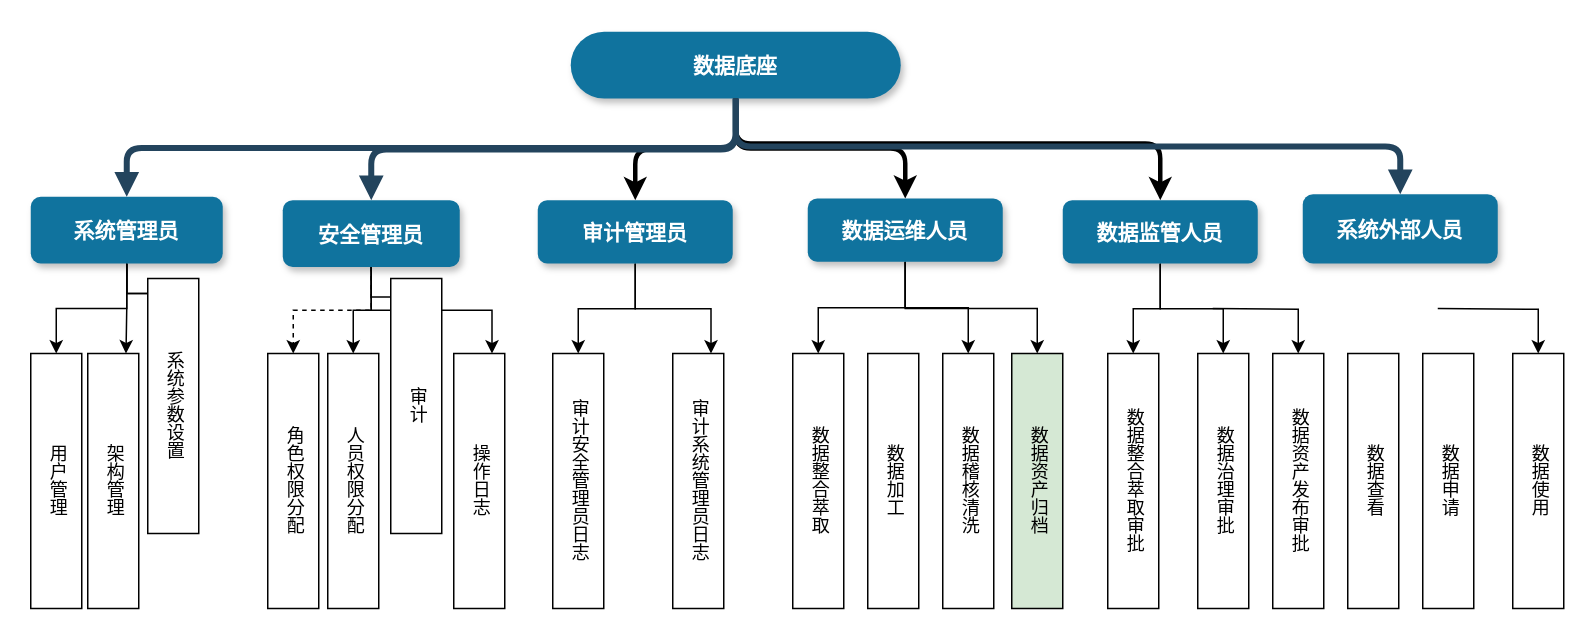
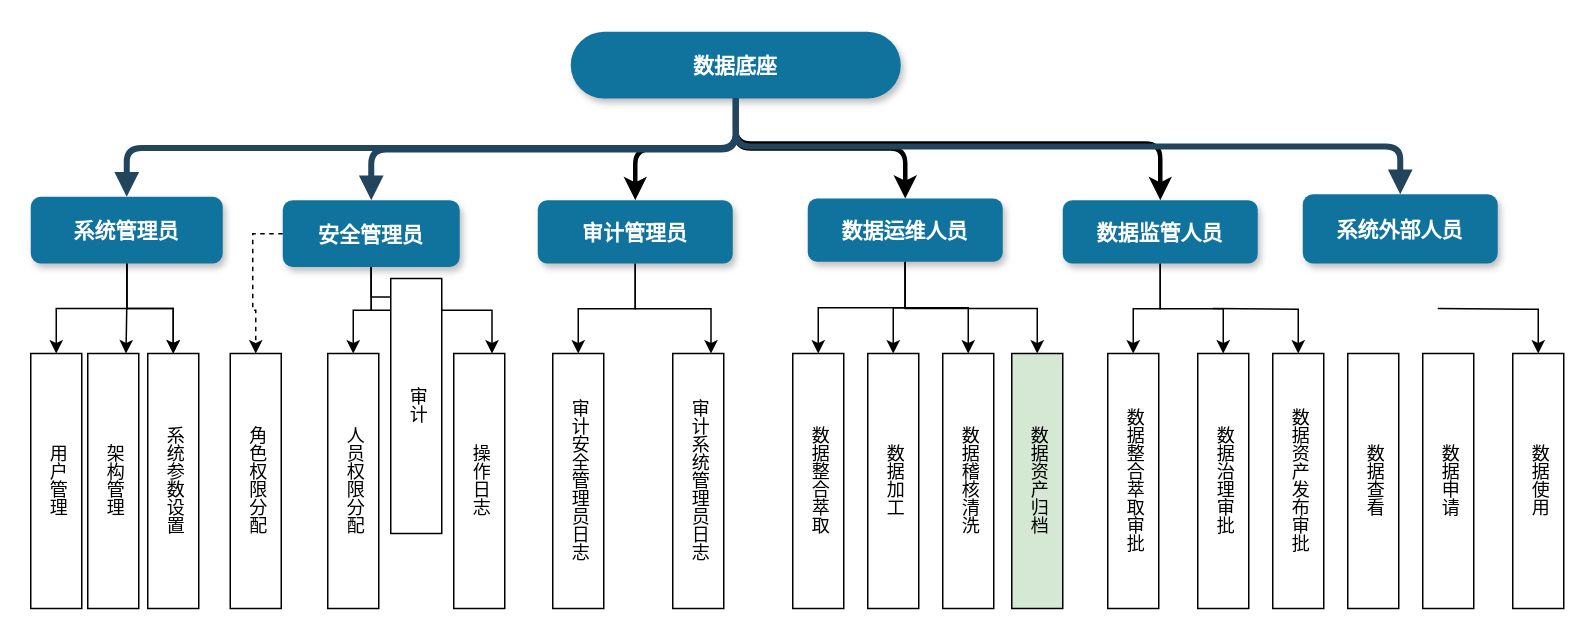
none -> (893, 326)
(173, 406) -> (173, 481)
(293, 481) -> (256, 481)
